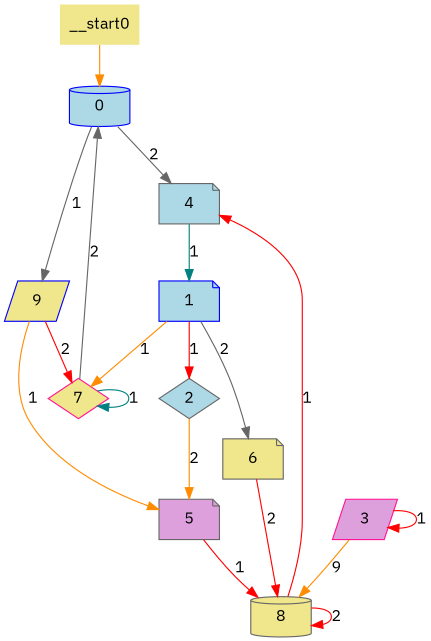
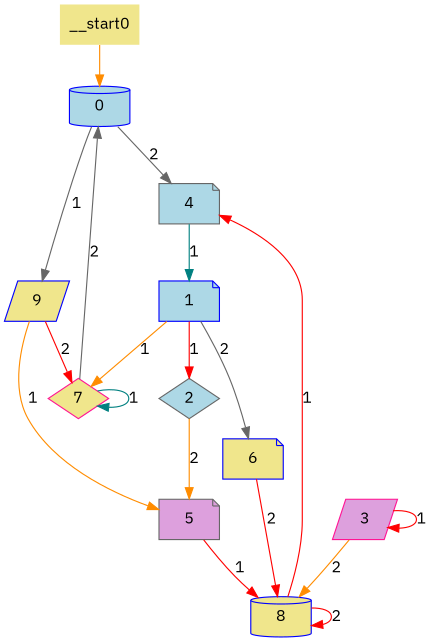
(253, 459) -> (253, 459)
(336, 568) -> (336, 568)
(281, 617) -> (281, 617)
